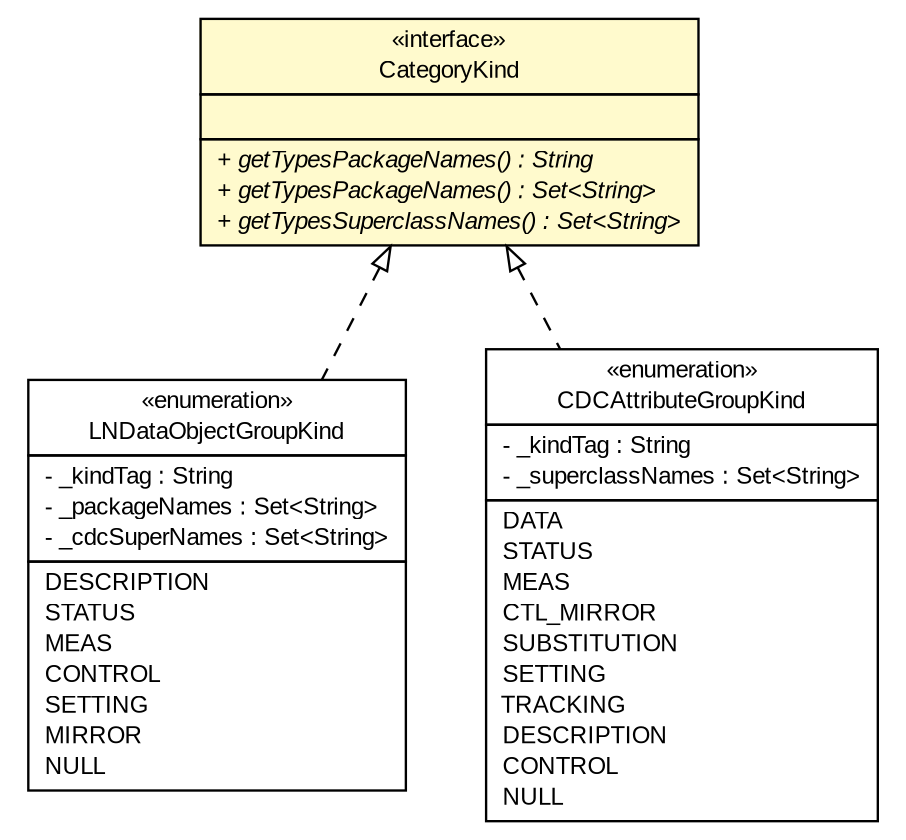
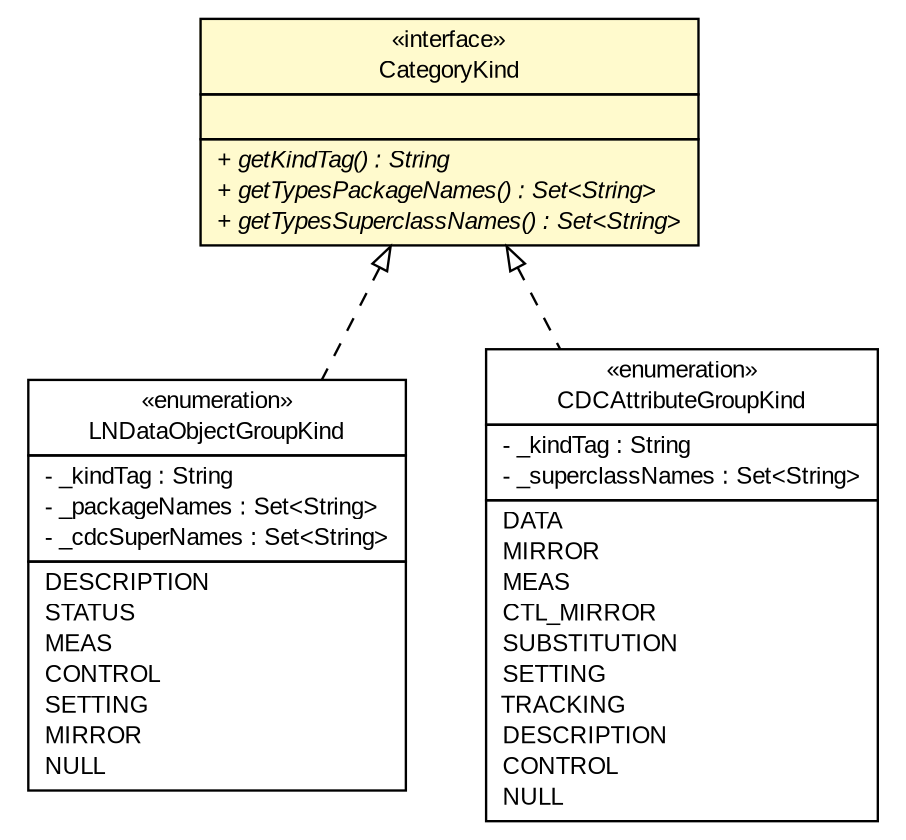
(406, 160) -> (334, 160)
(549, 552) -> (552, 552)
